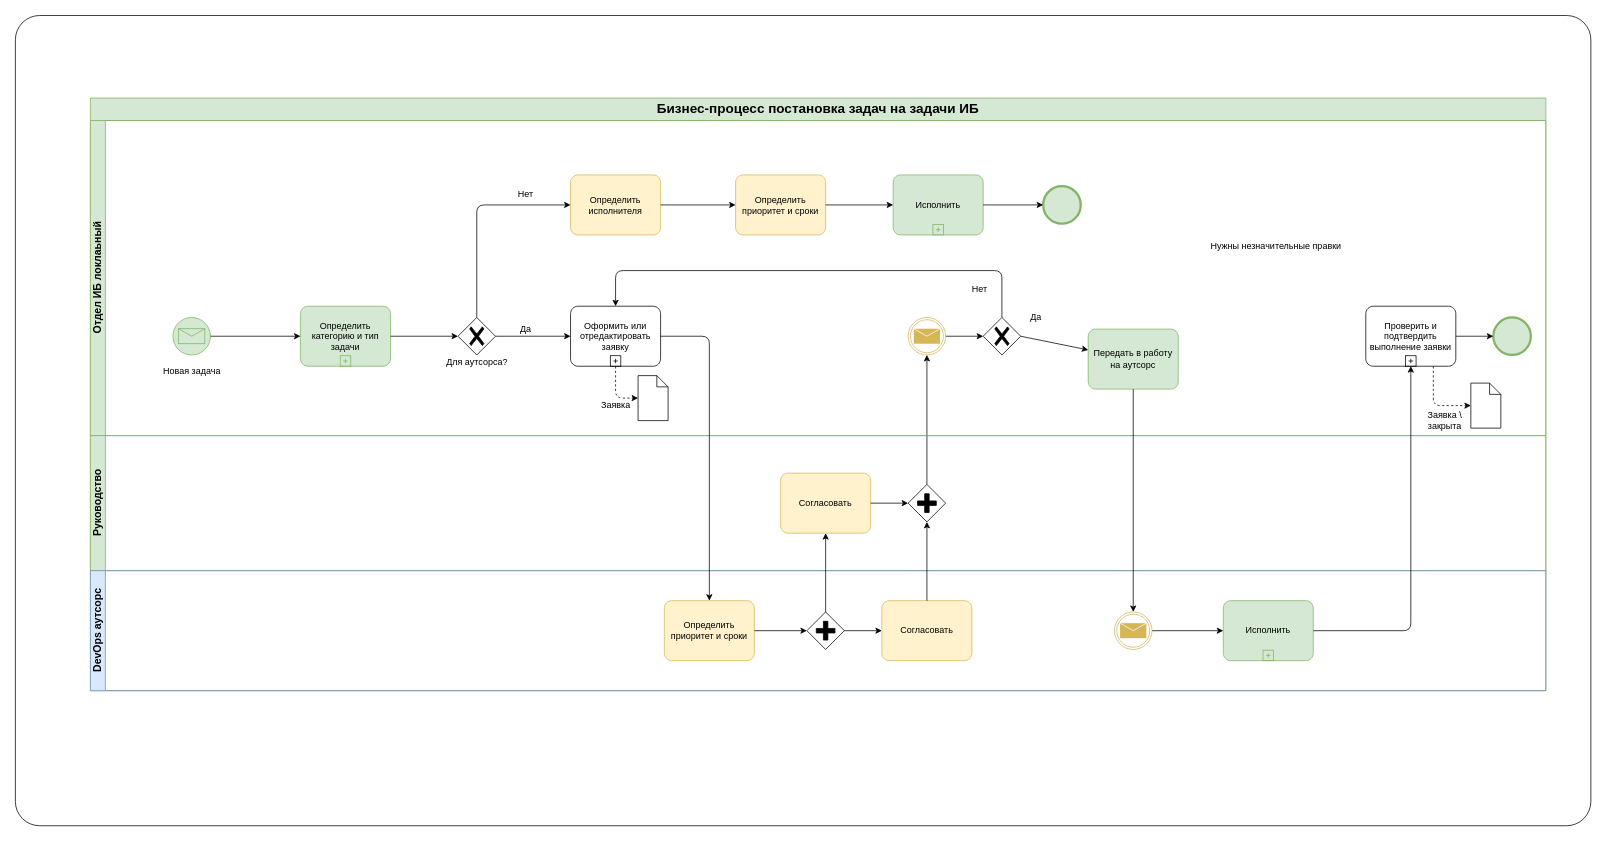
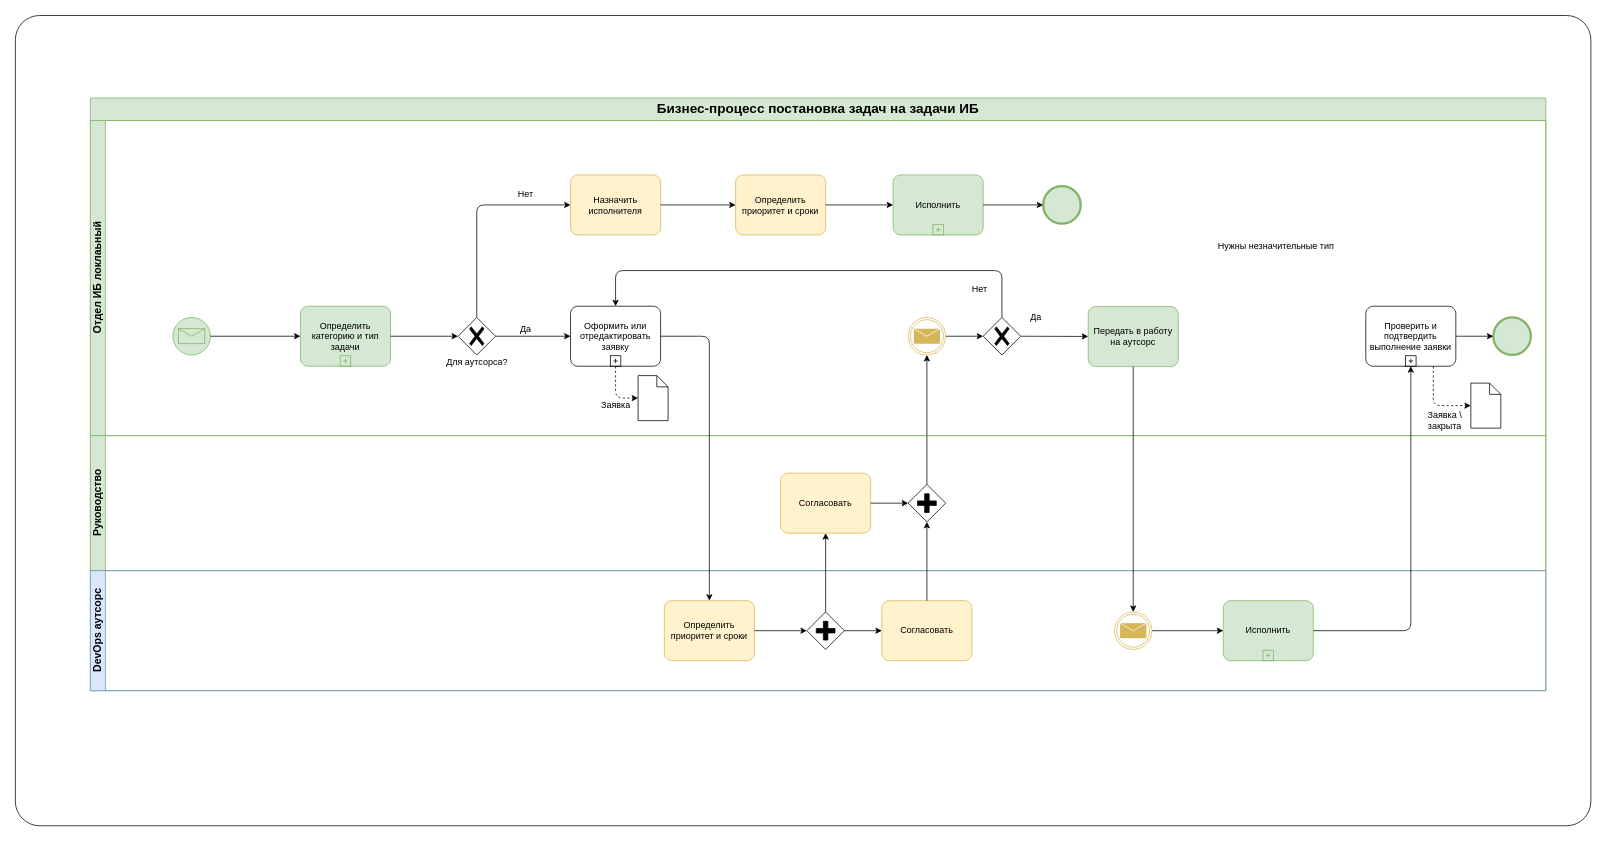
(615, 205) -> (615, 205)
(1276, 246) -> (1276, 246)
(1133, 359) -> (1133, 336)
(192, 372) -> none
